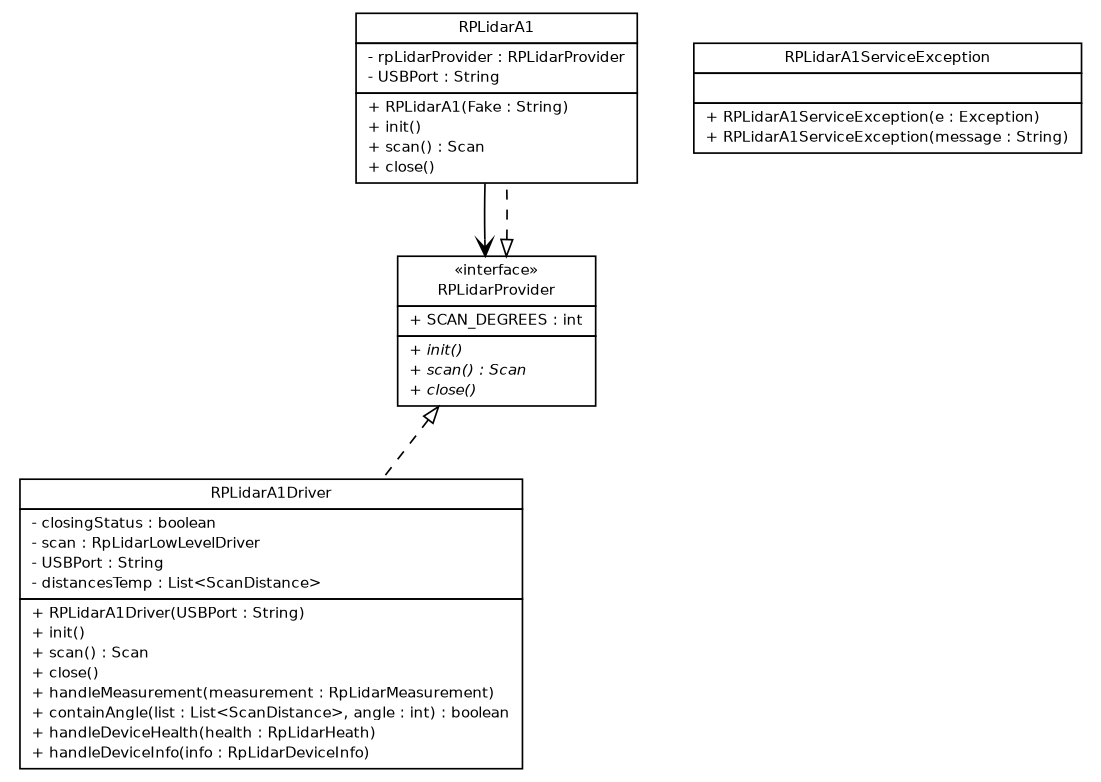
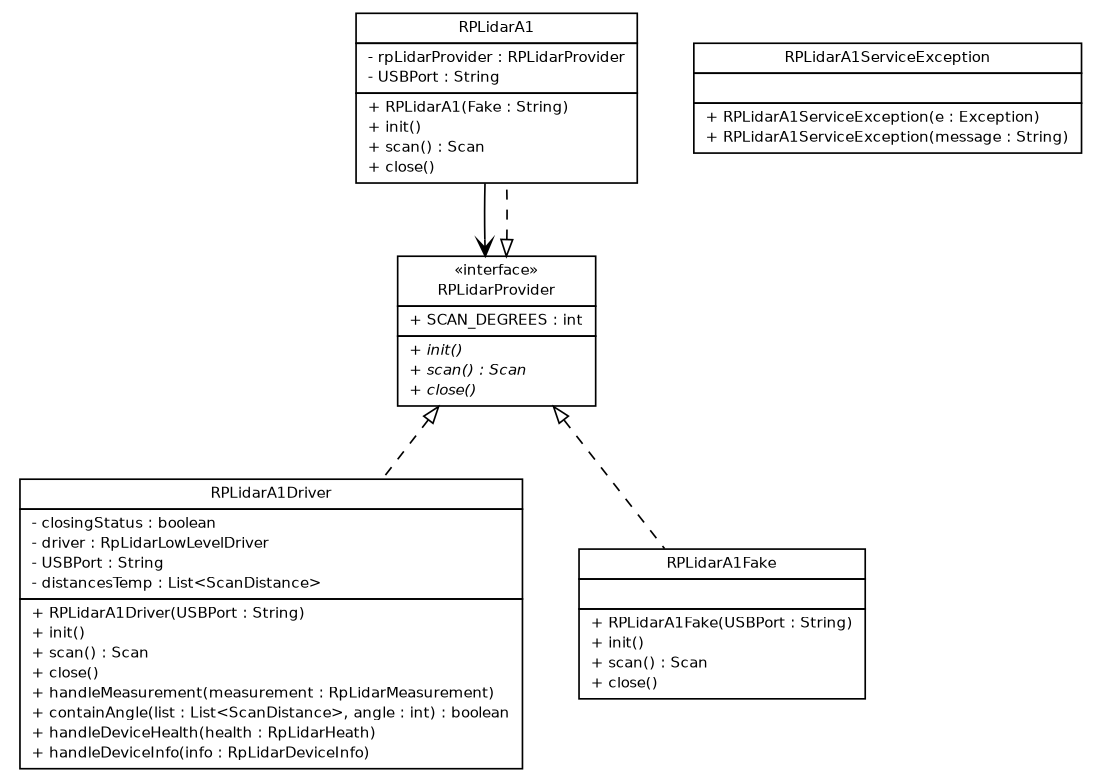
(146, 543) -> (151, 543)
none -> (722, 624)
